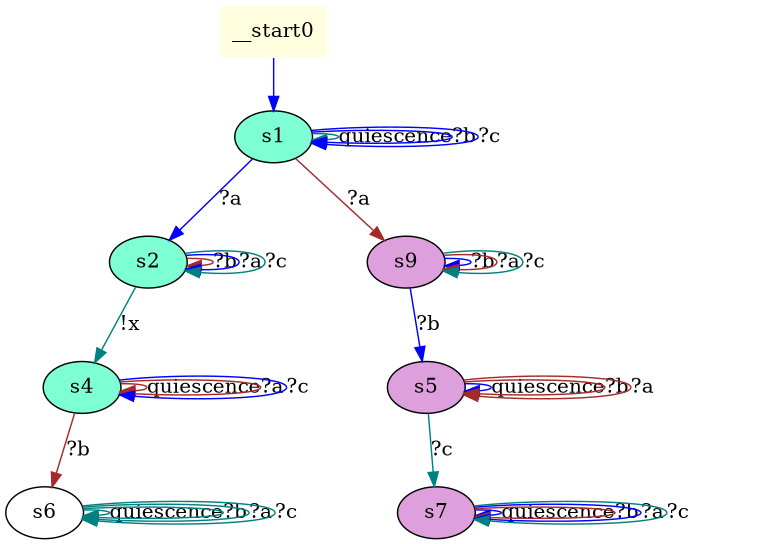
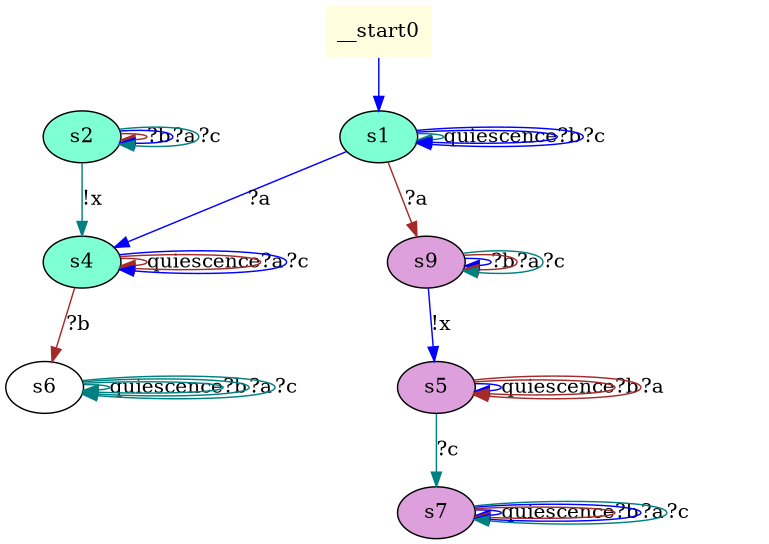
(216, 195) -> (237, 197)
(428, 325) -> (441, 325)
